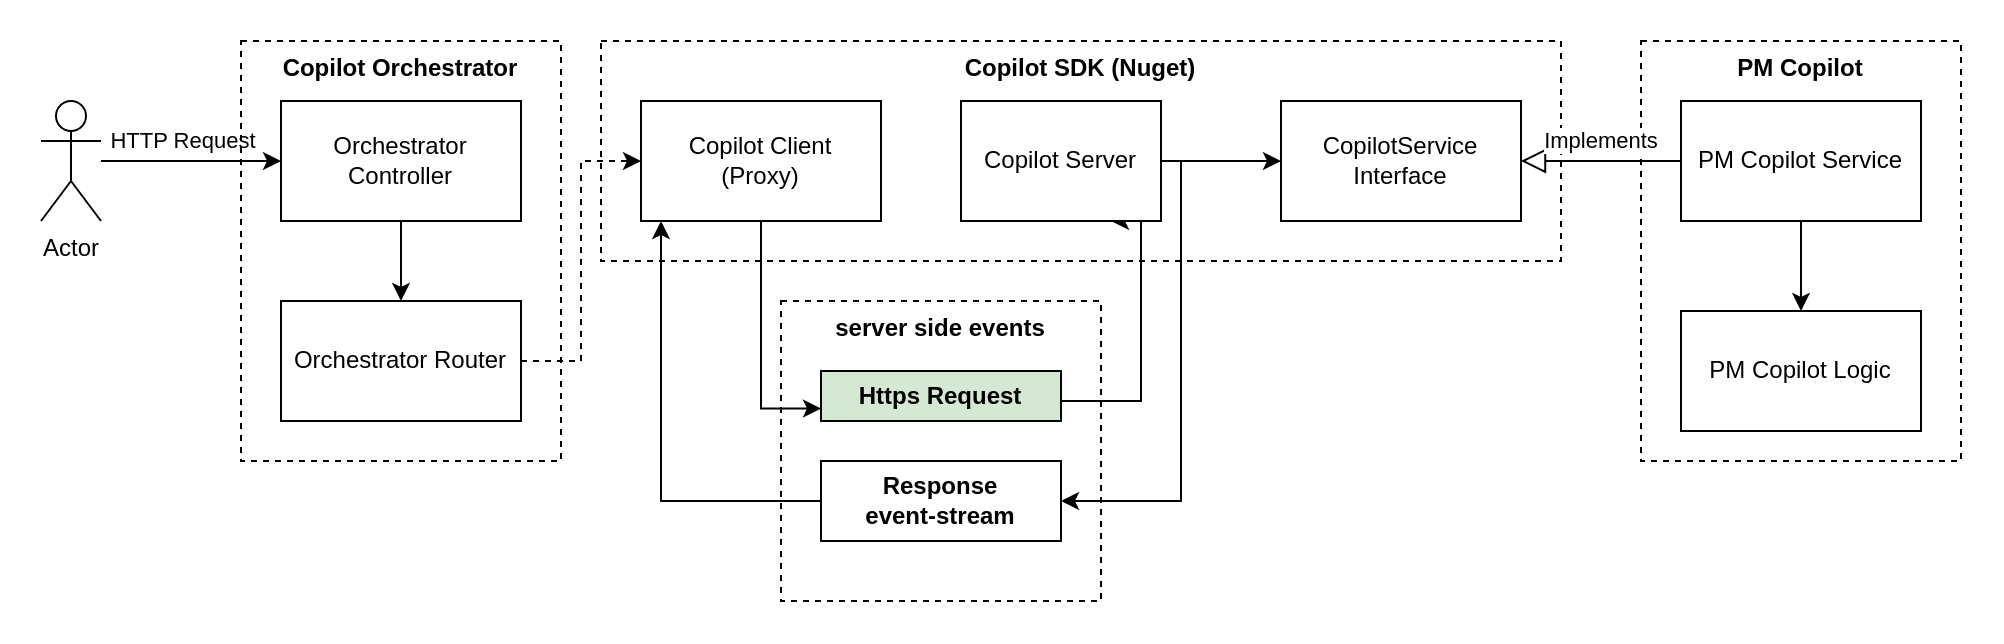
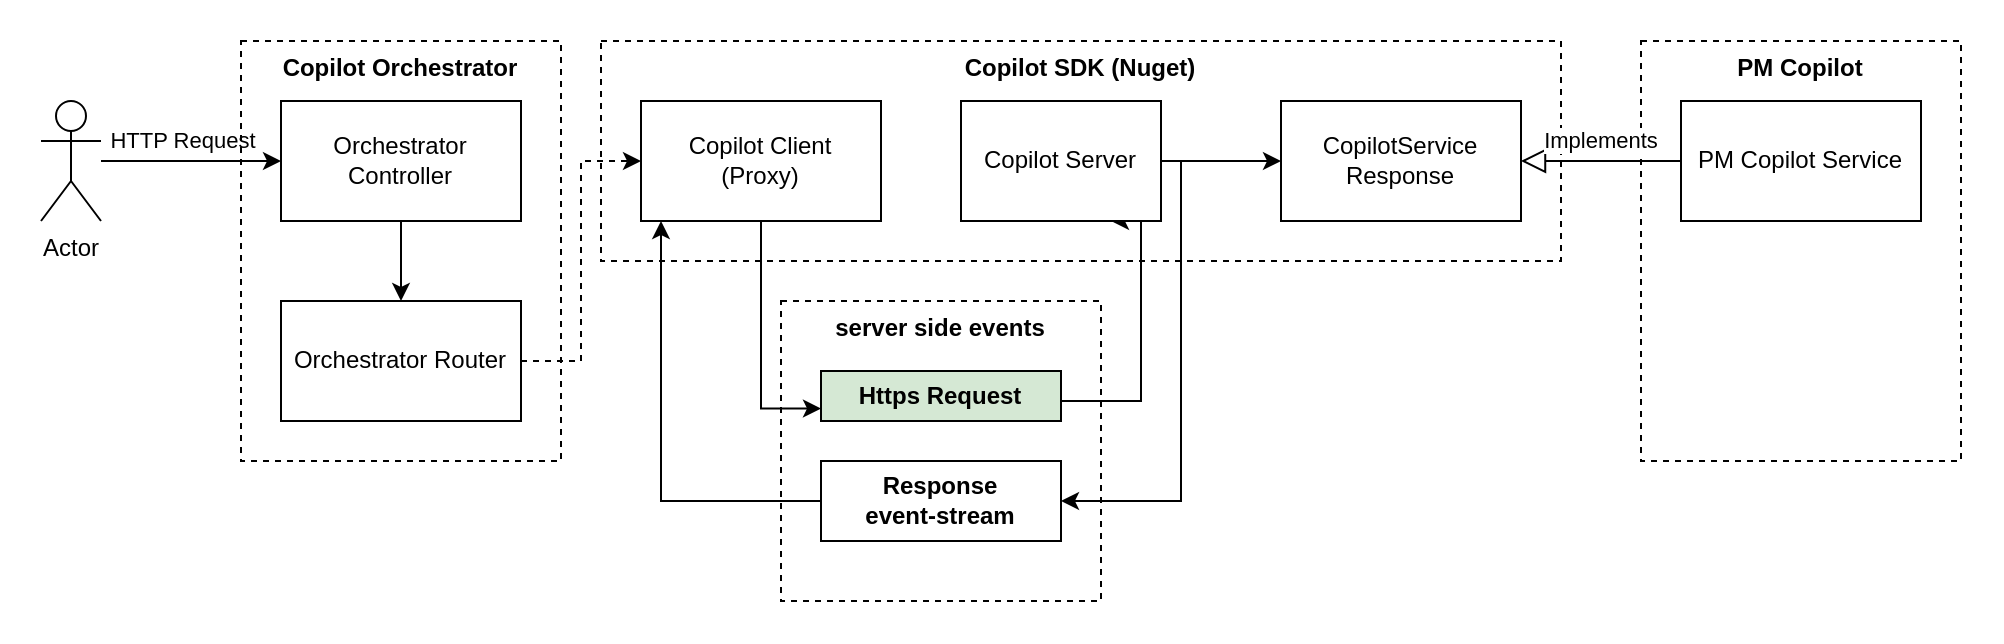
(1401, 161) -> (1401, 161)
(1801, 259) -> none
(1801, 371) -> none
